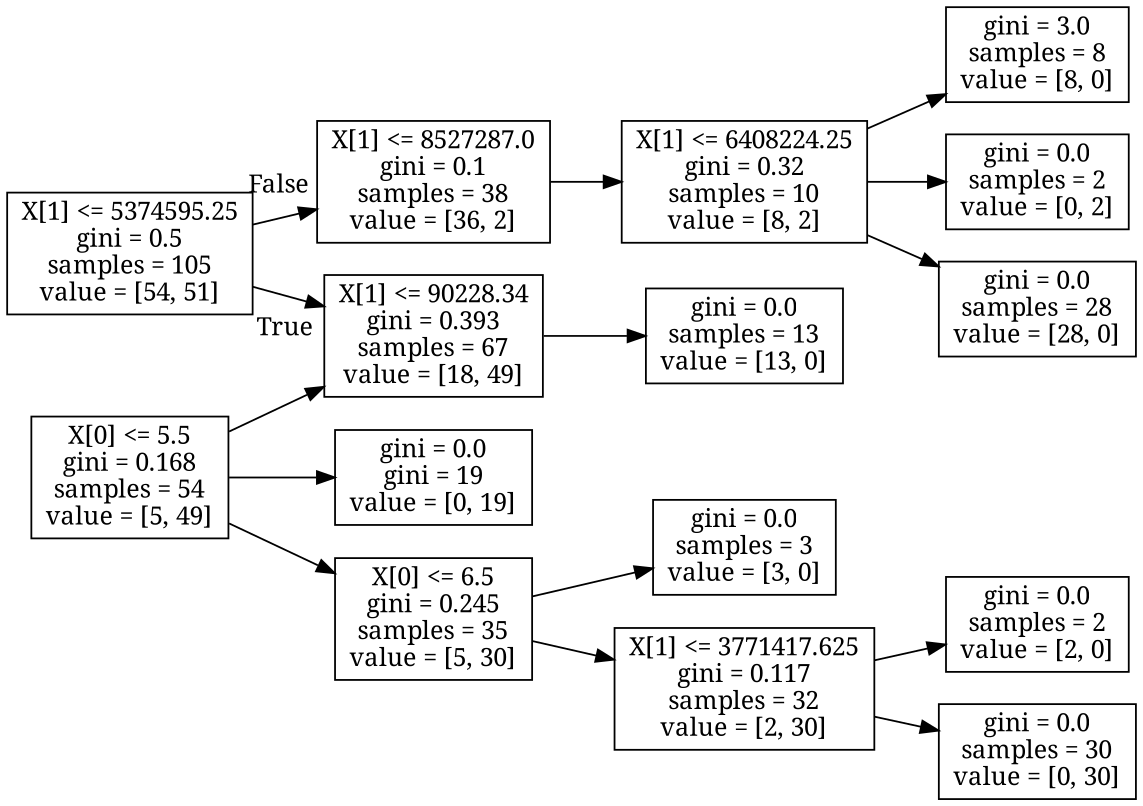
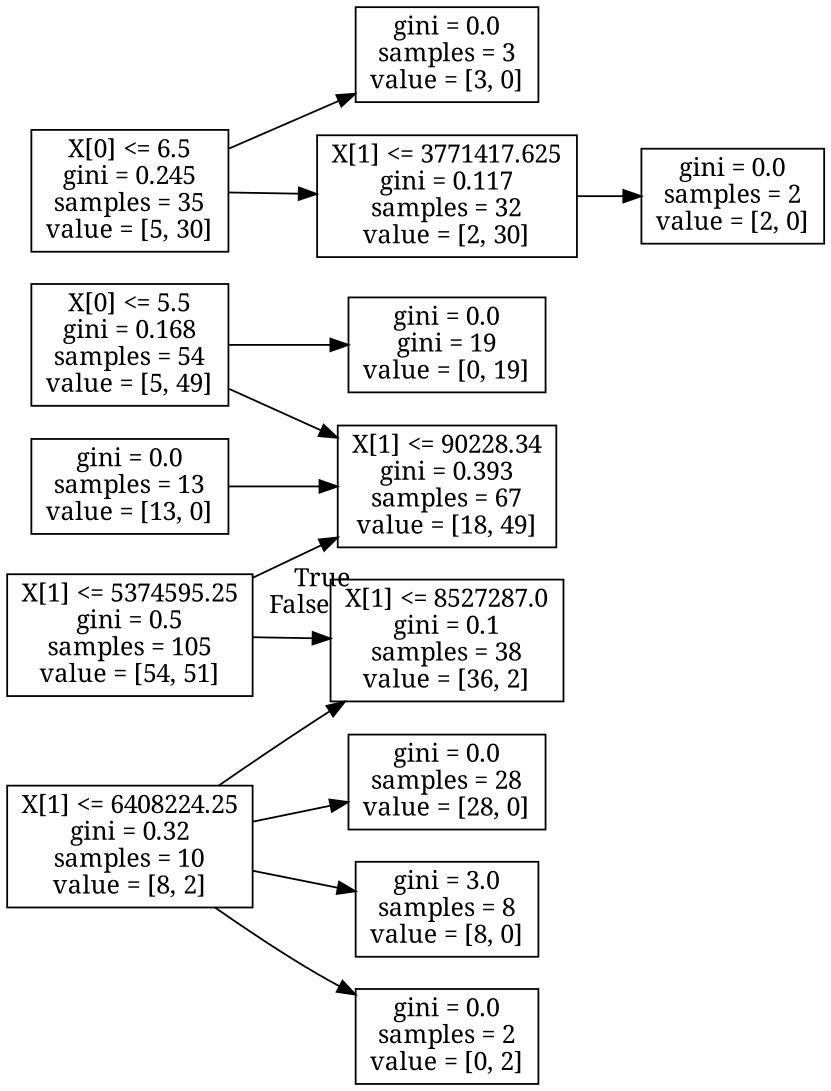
(577, 182) -> (274, 748)
(585, 336) -> (274, 486)
(274, 544) -> none
(1037, 752) -> none
